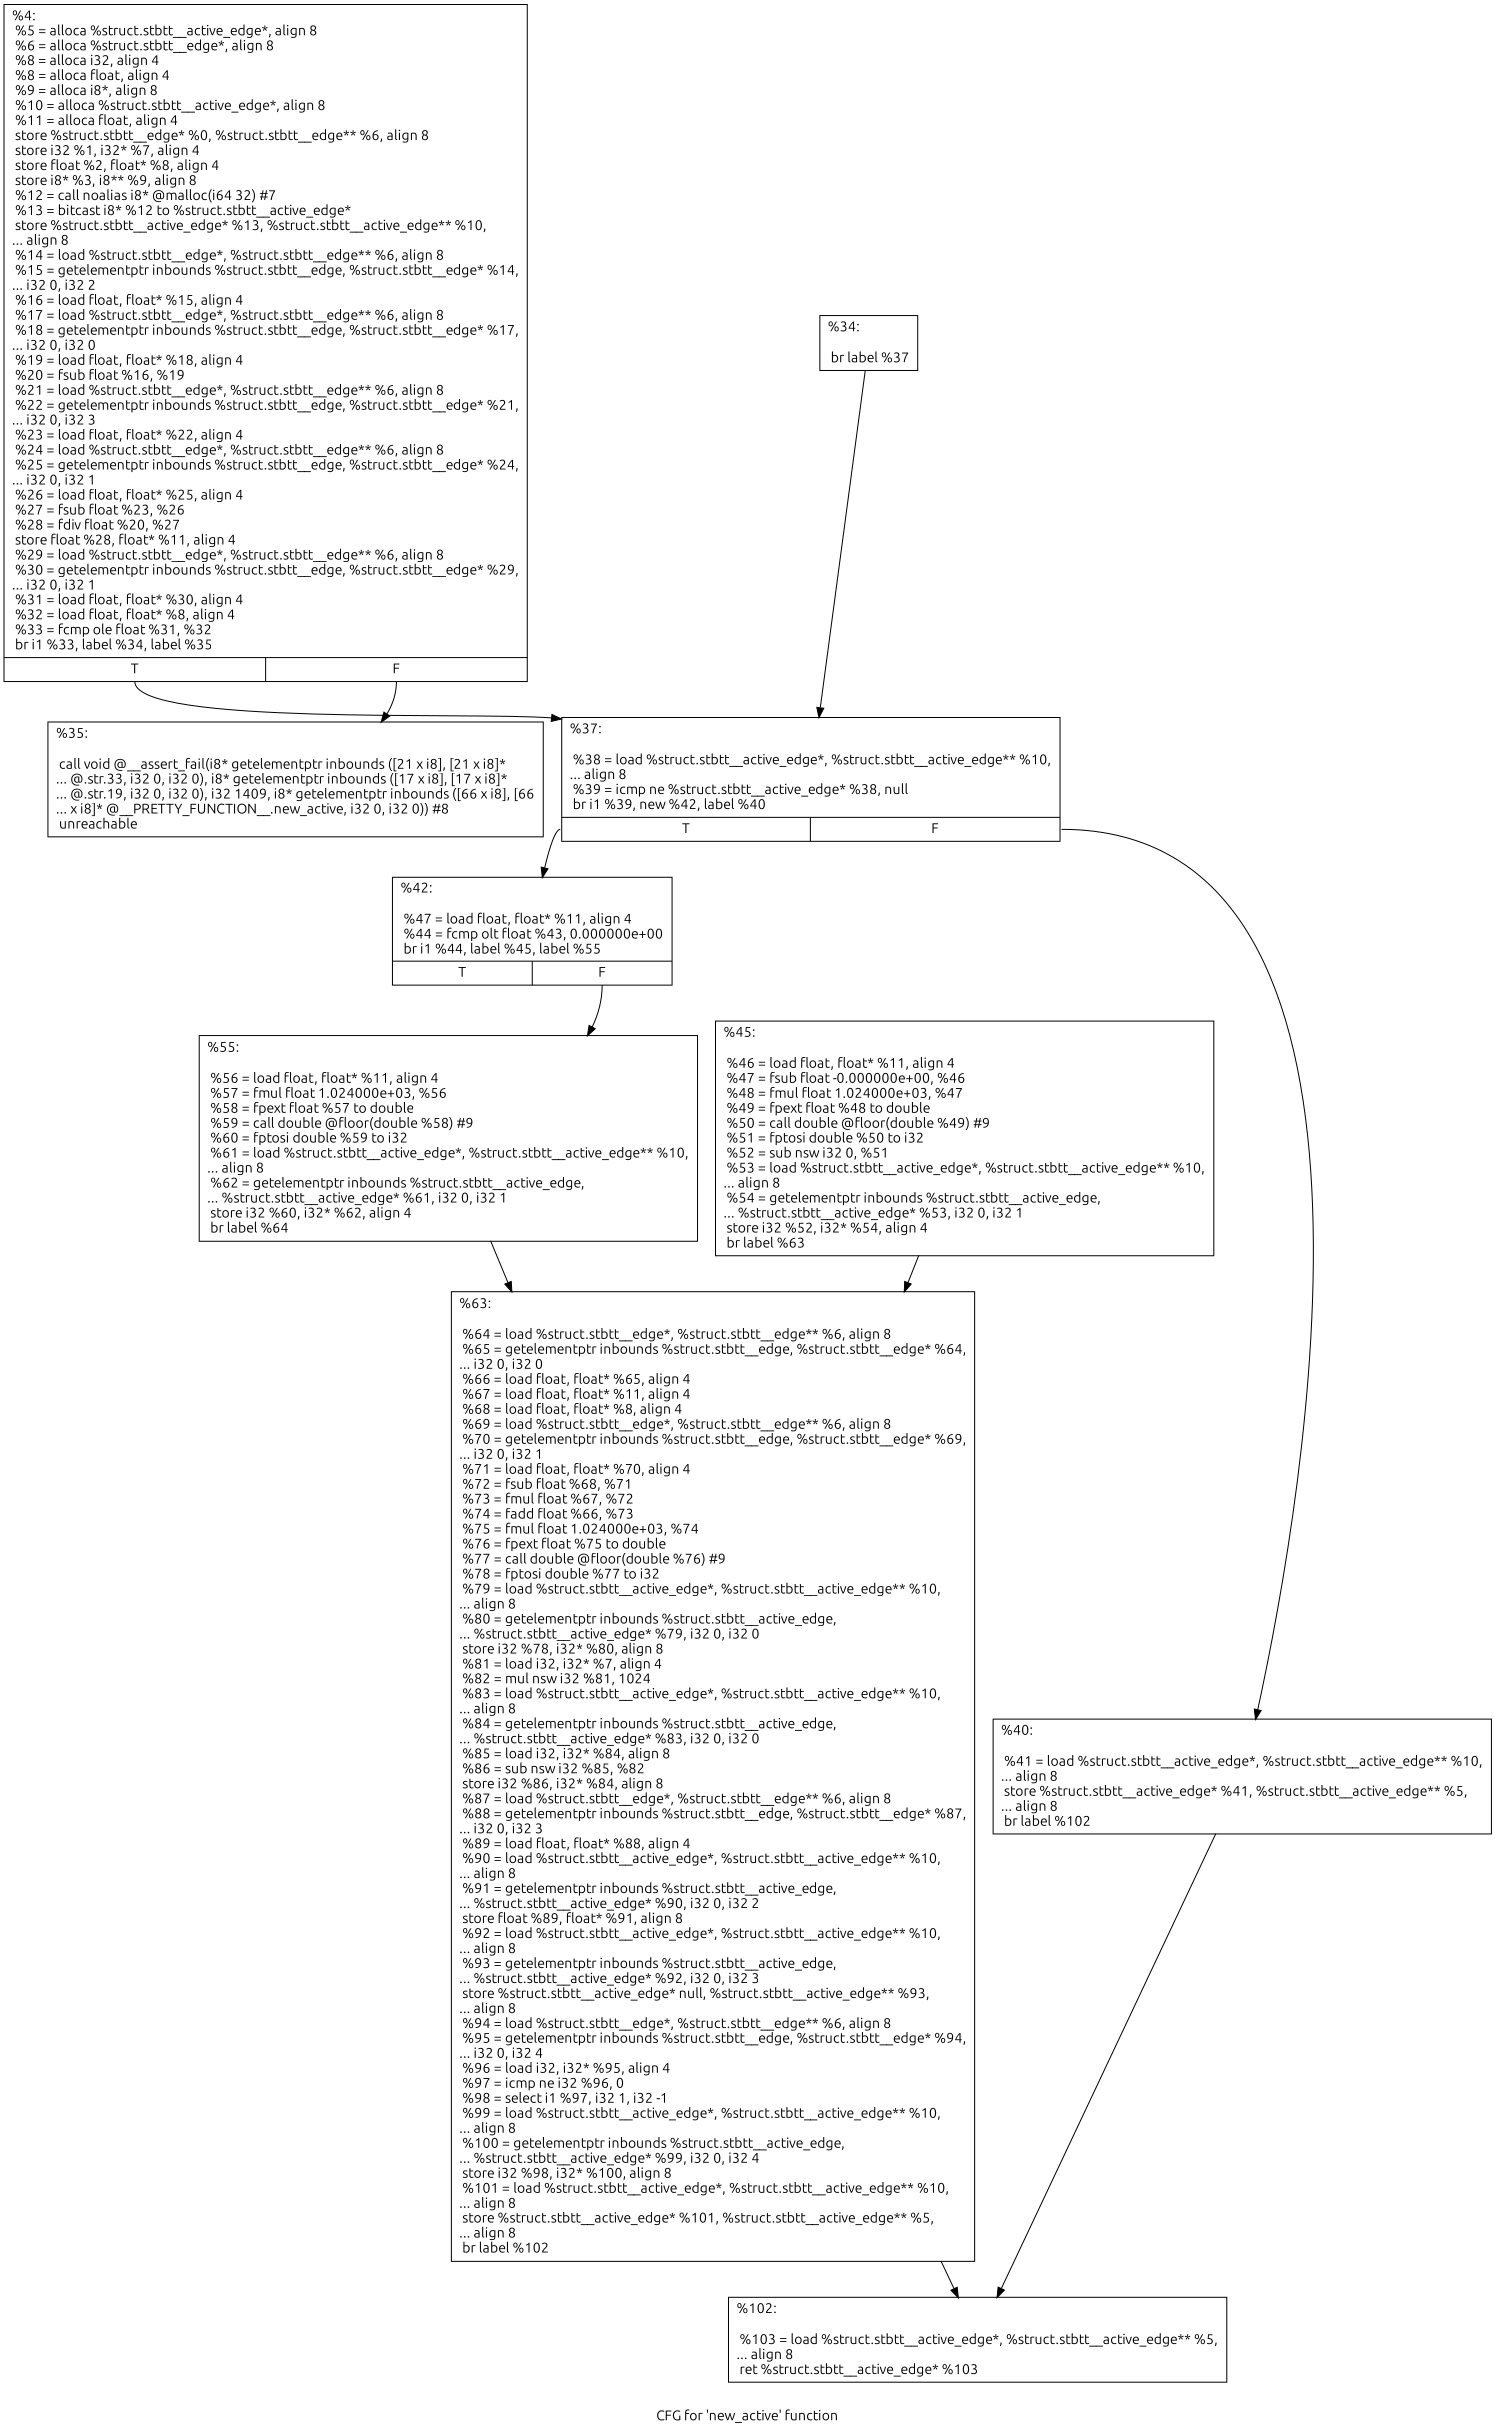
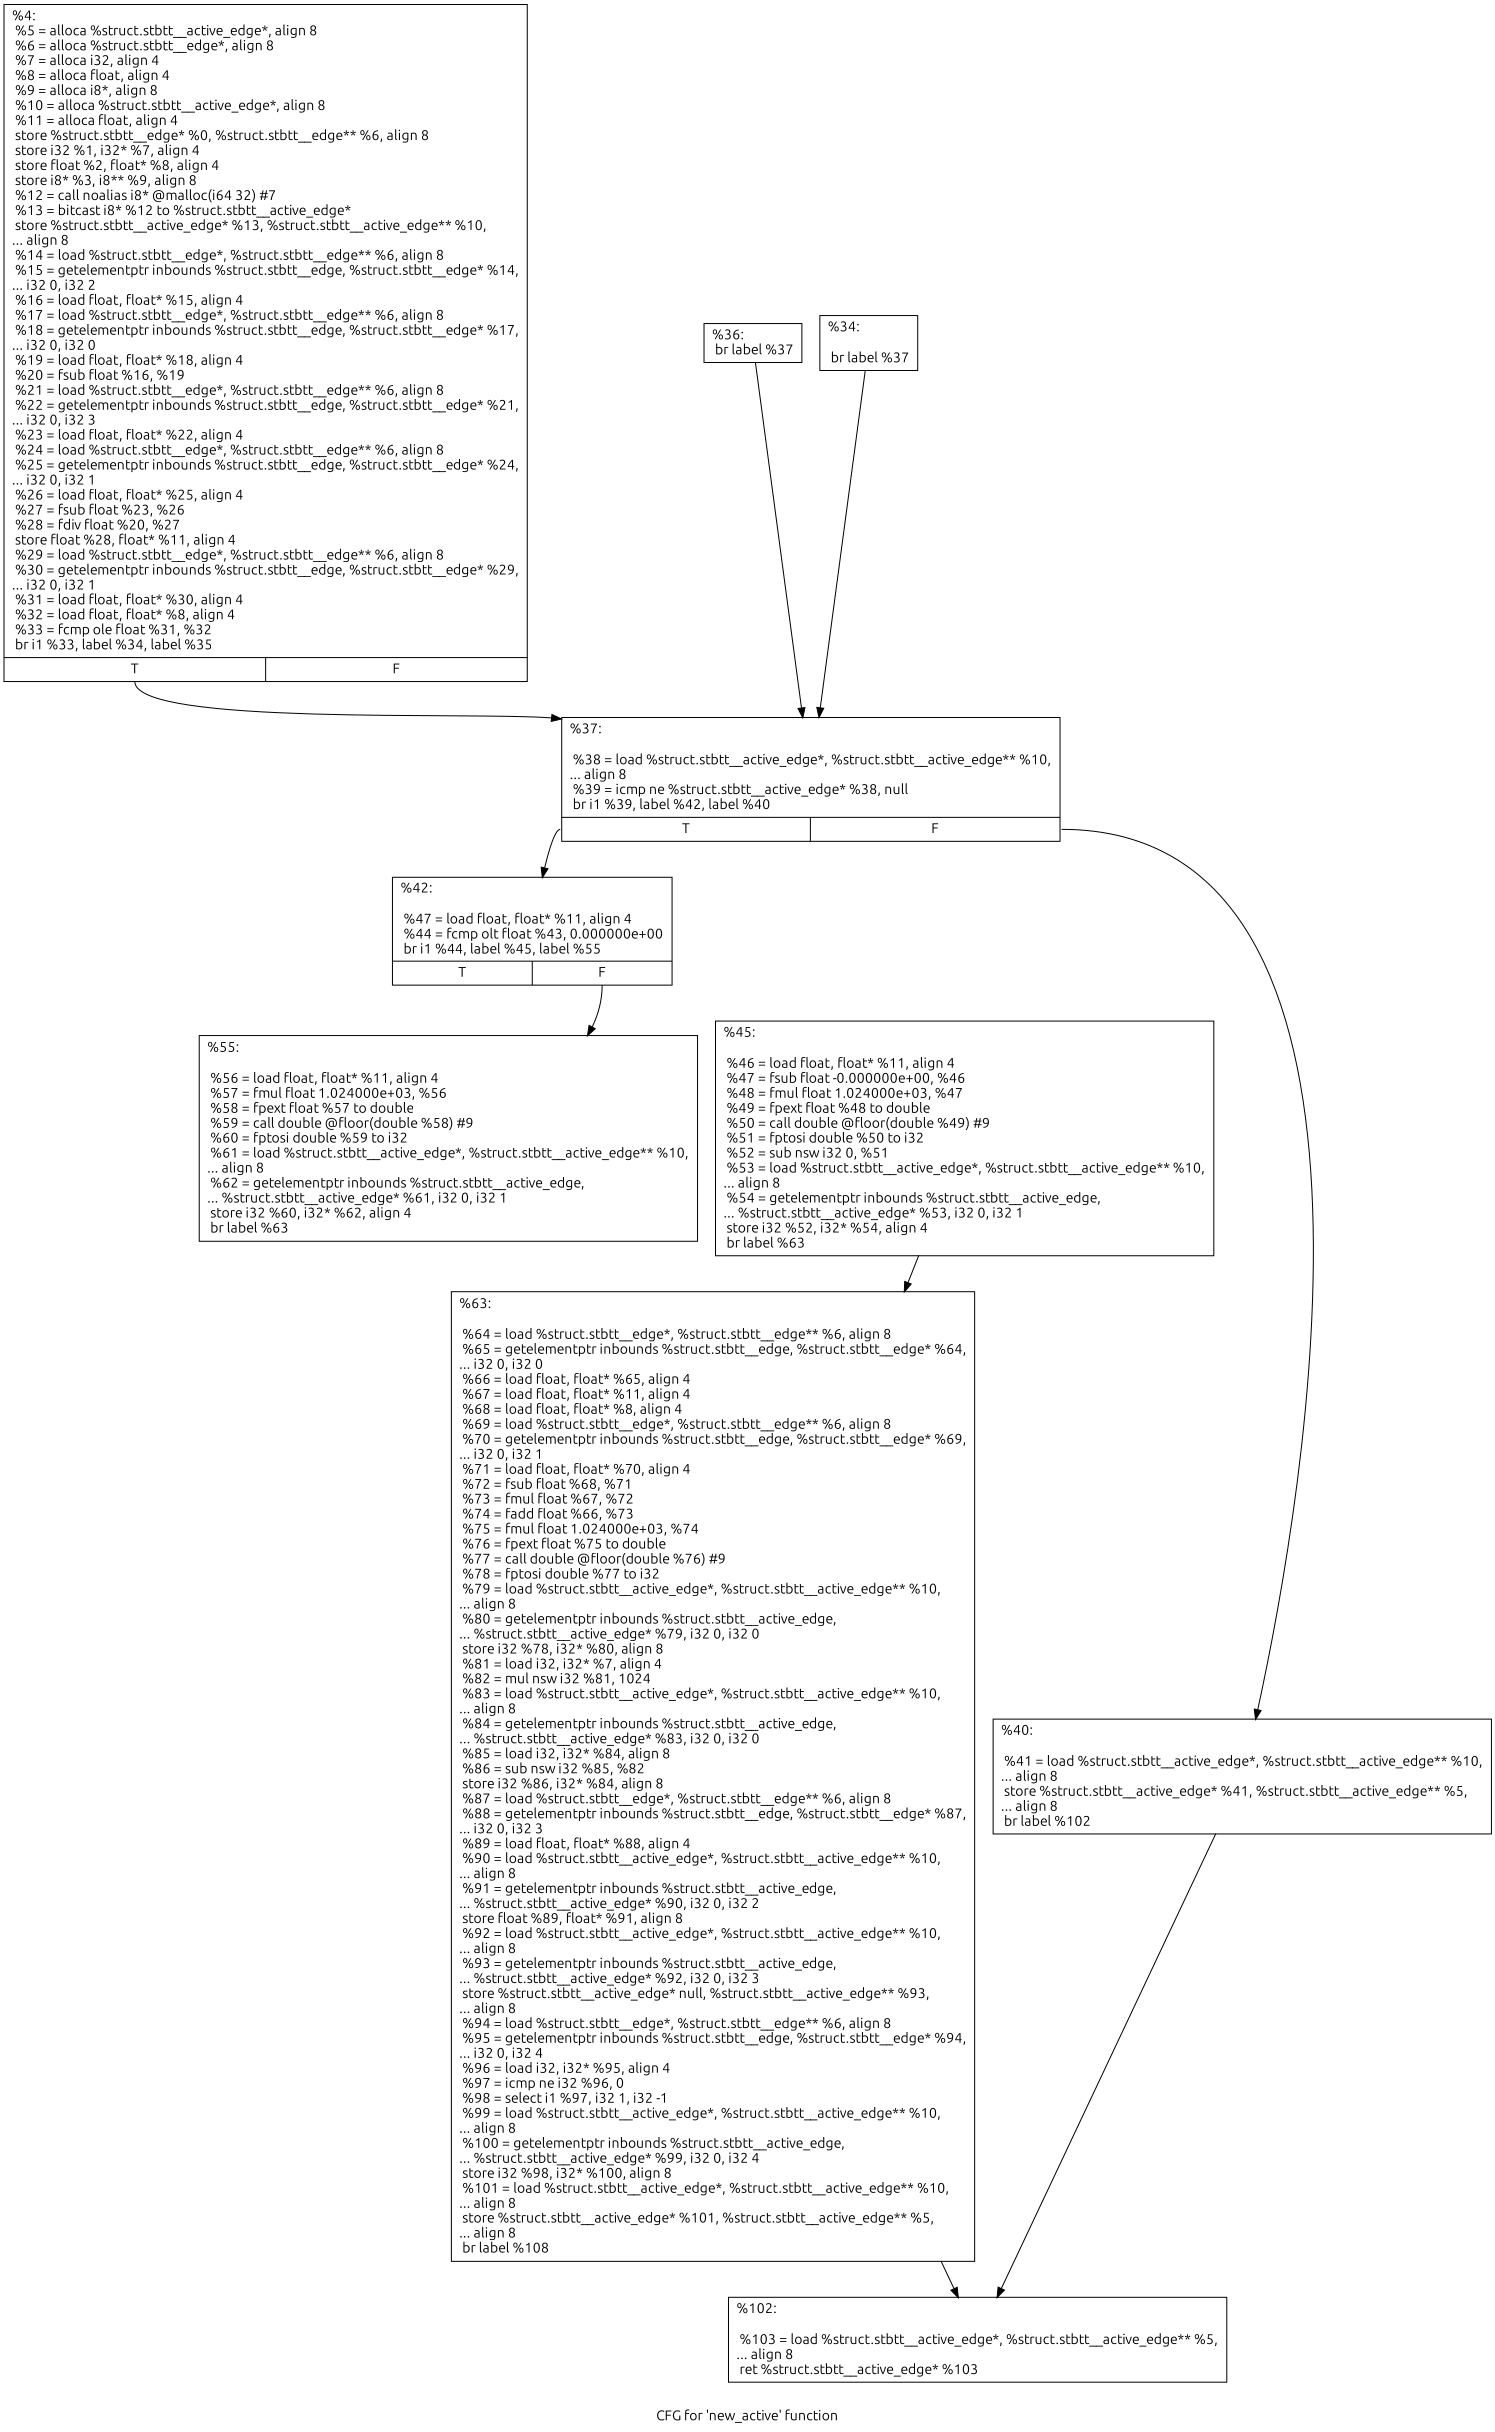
(86, 61) -> (86, 61)
none -> (753, 343)
(296, 779) -> none
(668, 805) -> (671, 805)
(248, 1228) -> (248, 1228)
(499, 1262) -> none
(505, 2248) -> (505, 2248)
